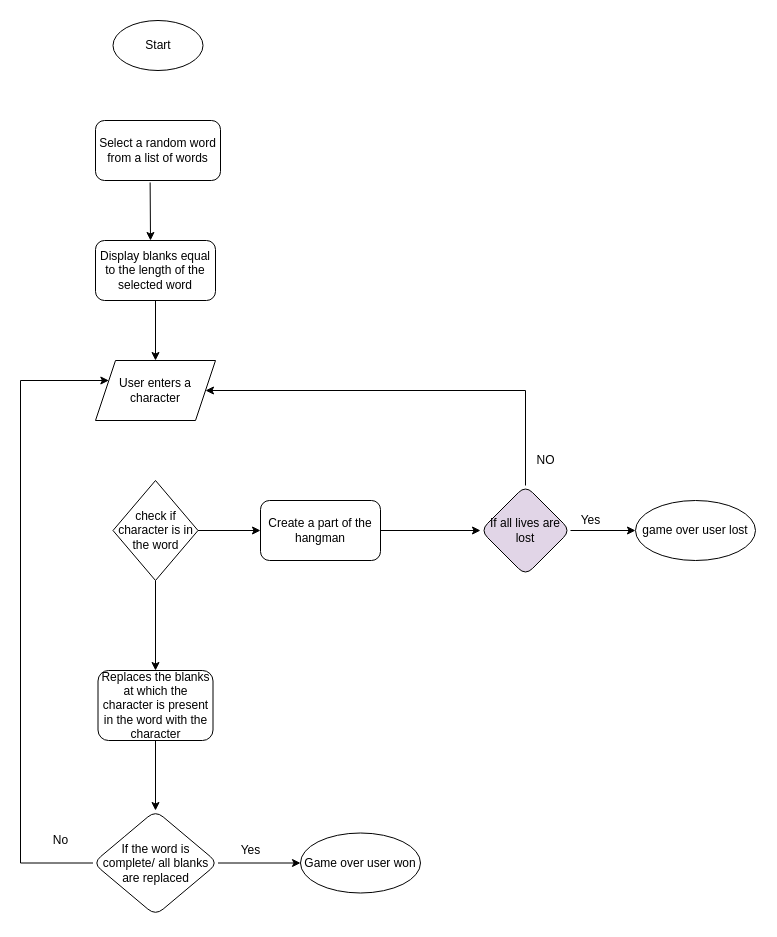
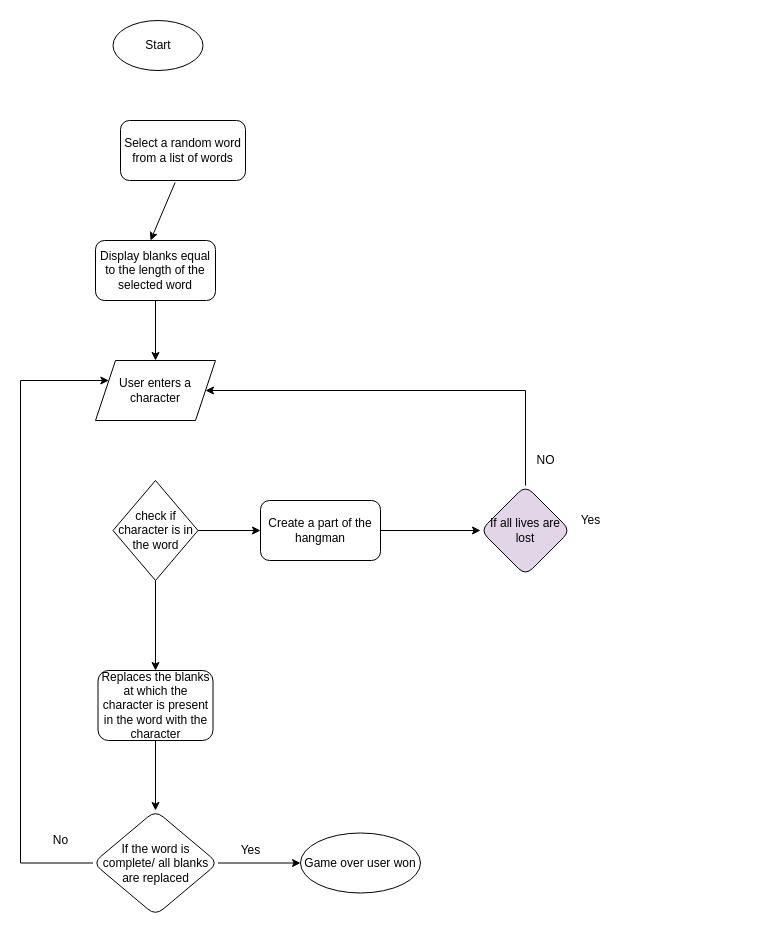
(158, 151) -> (183, 151)
(600, 531) -> none
(696, 531) -> none
